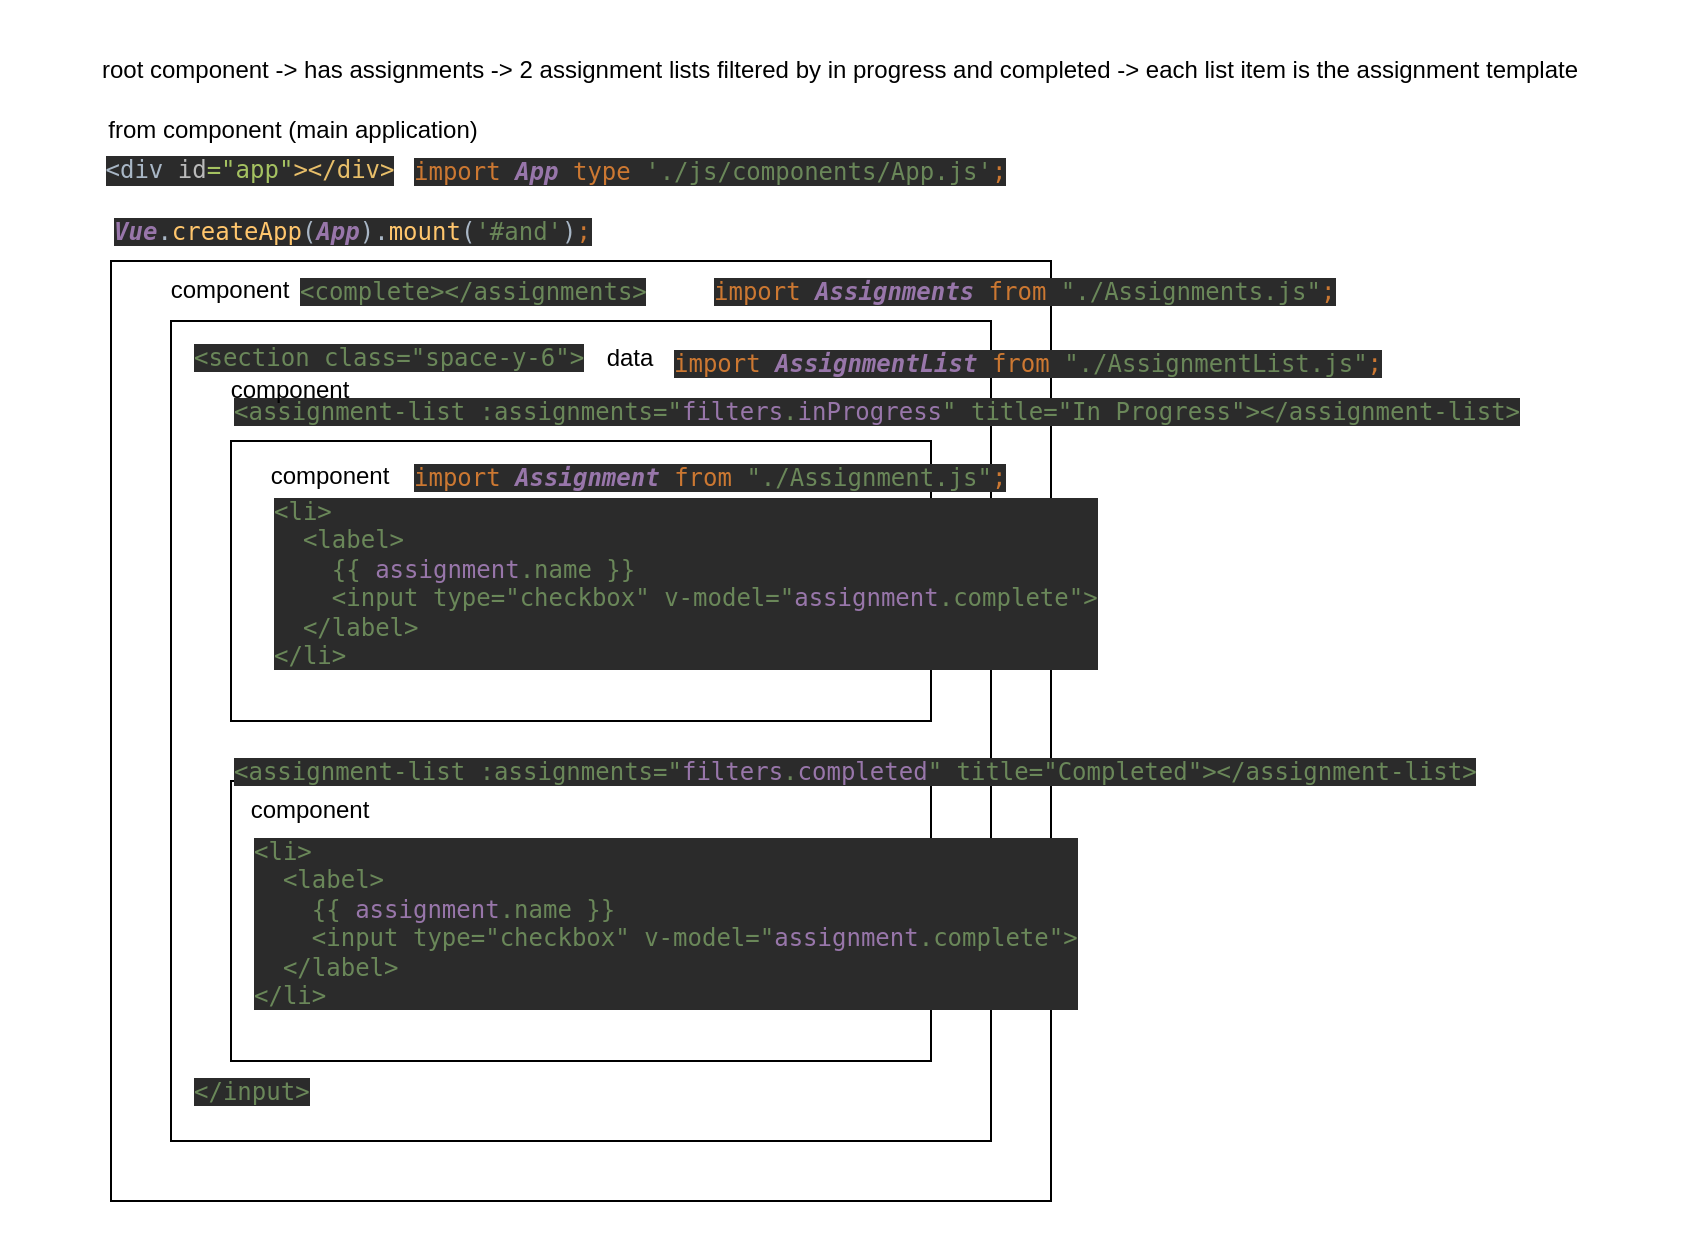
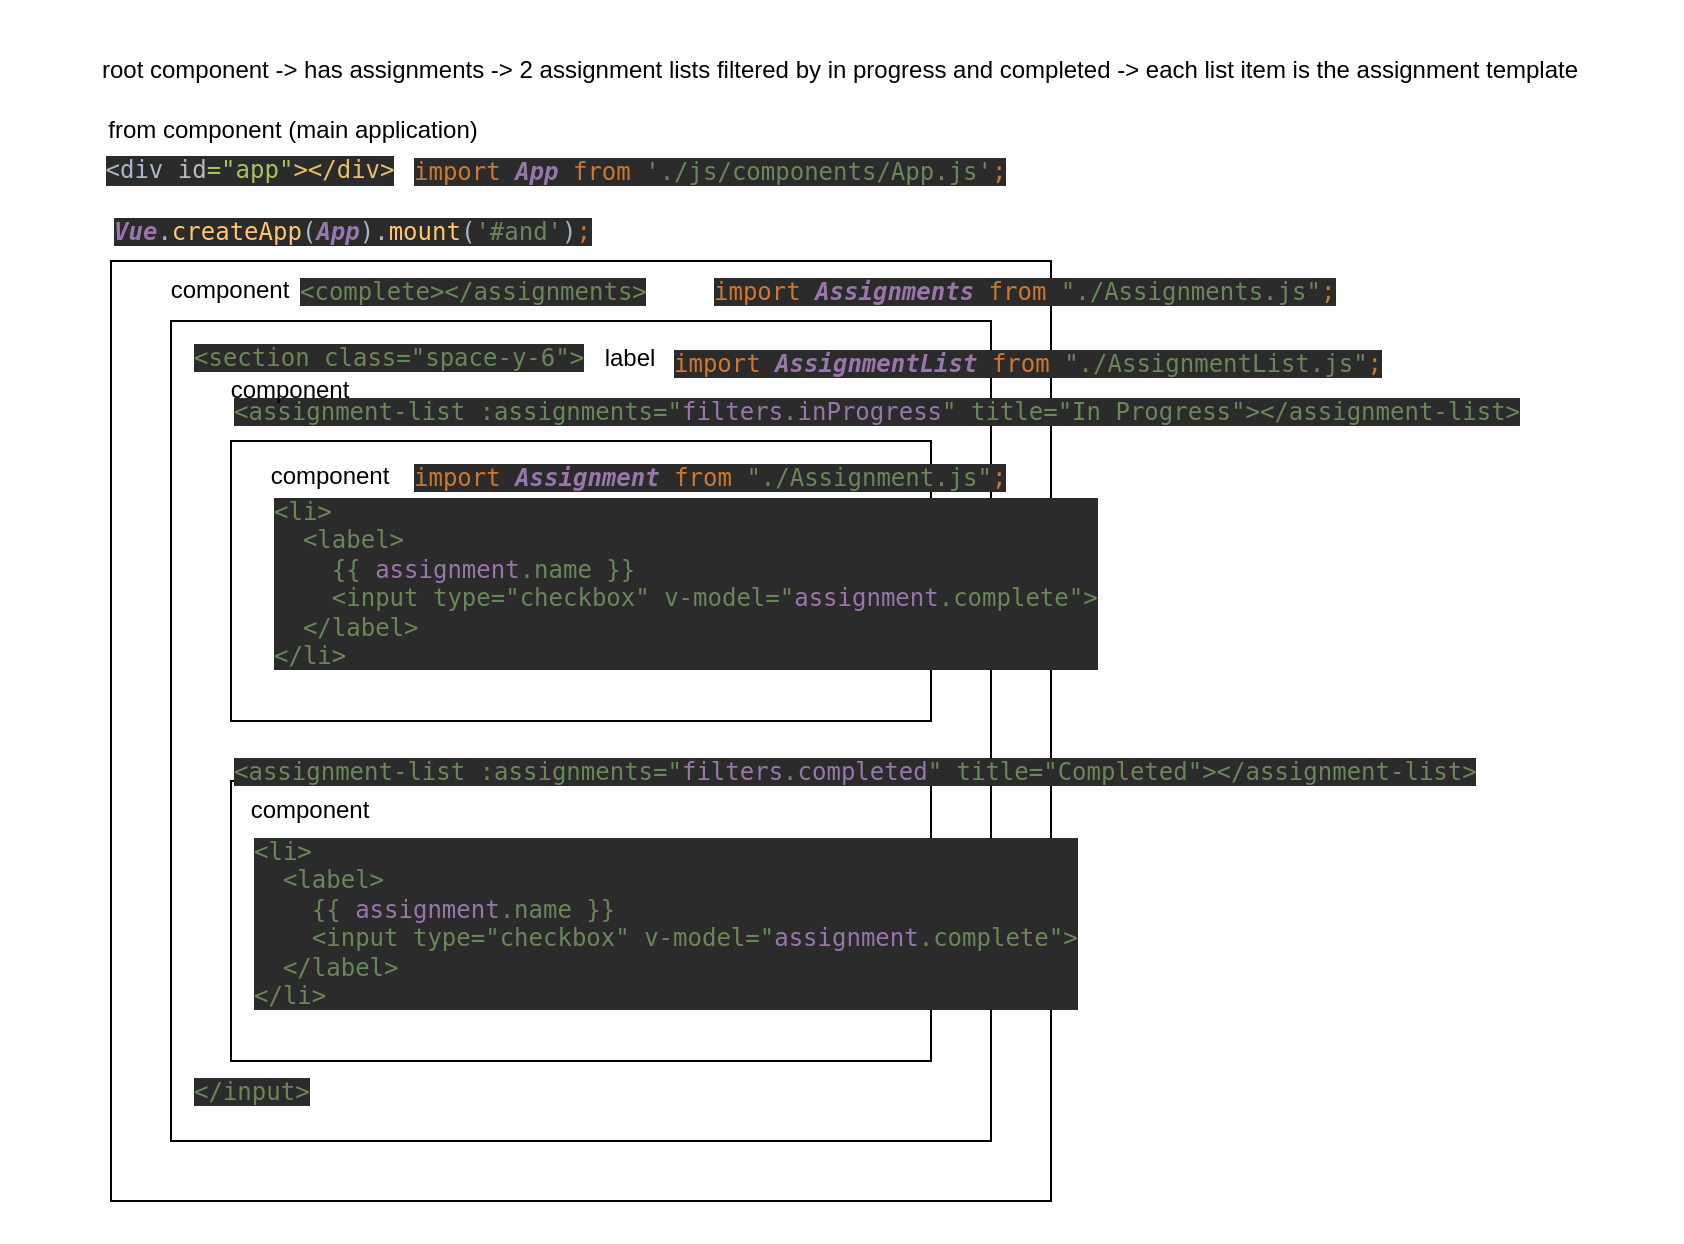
(662, 149) -> (662, 149)
(631, 359) -> (631, 359)
